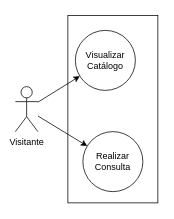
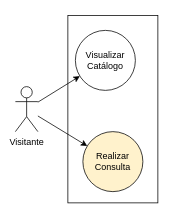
(113, 162) -> (113, 162)
